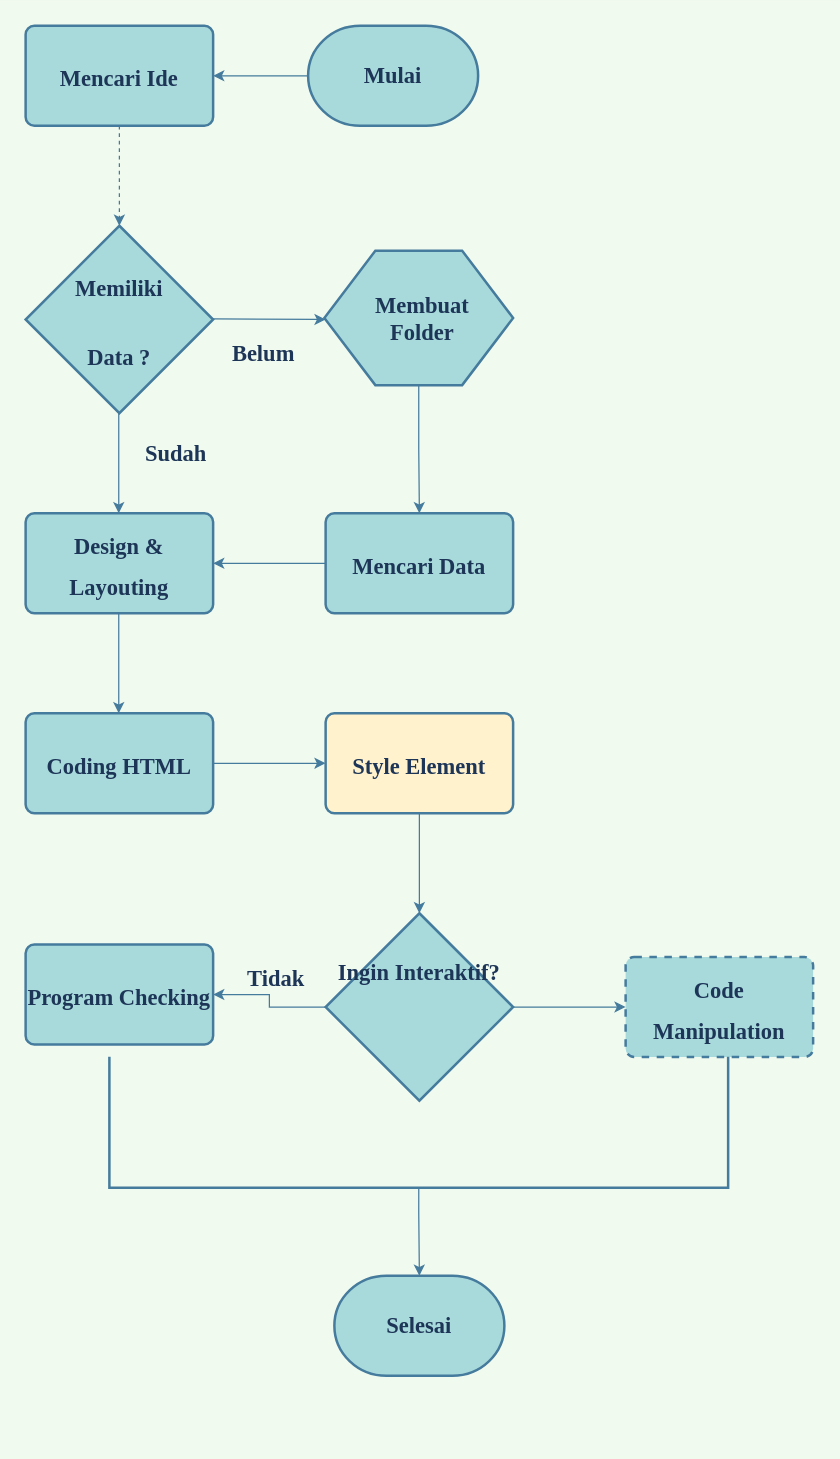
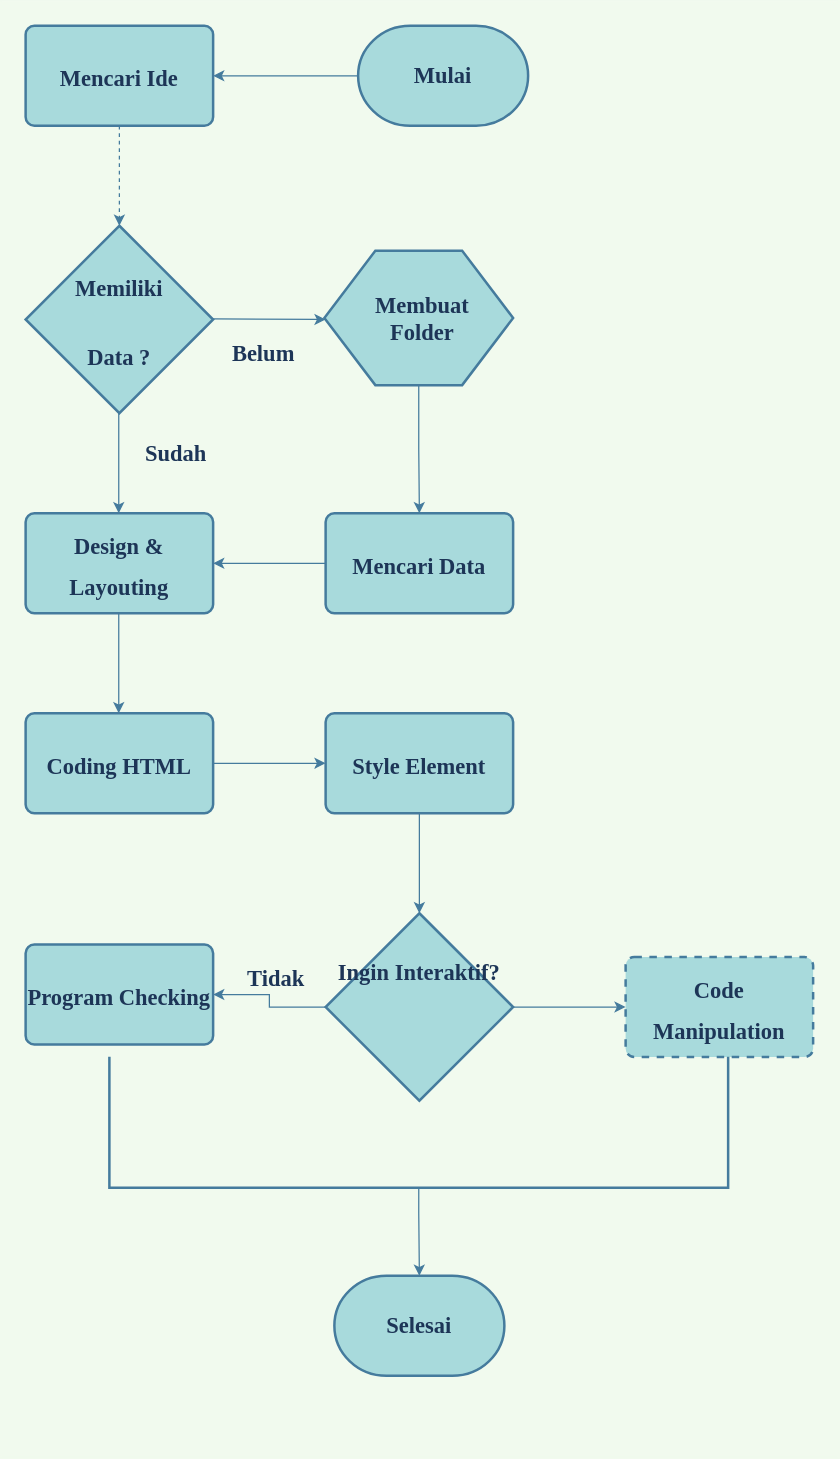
(393, 76) -> (443, 76)
(419, 763) -> (419, 763)
